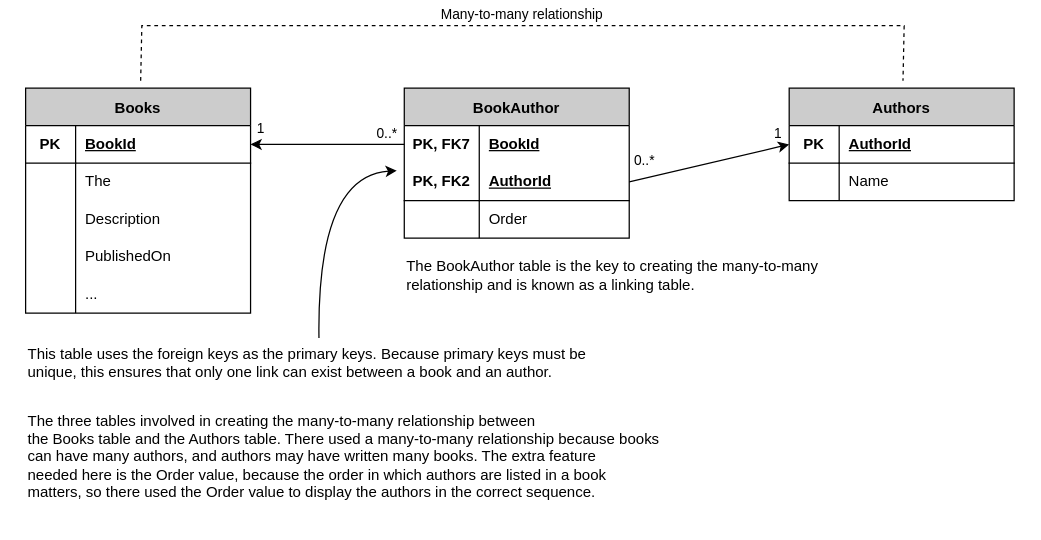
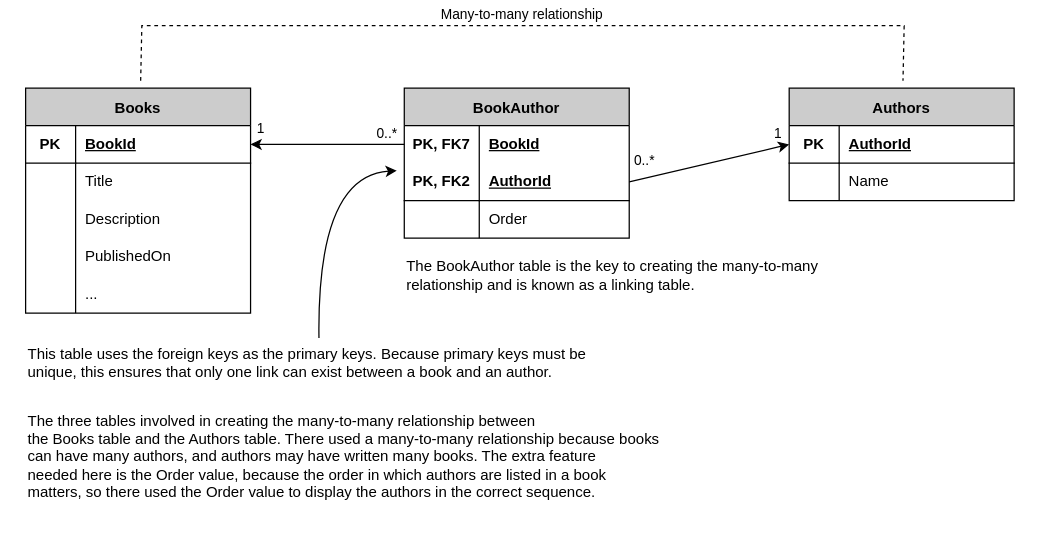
(98, 182) -> (103, 182)
